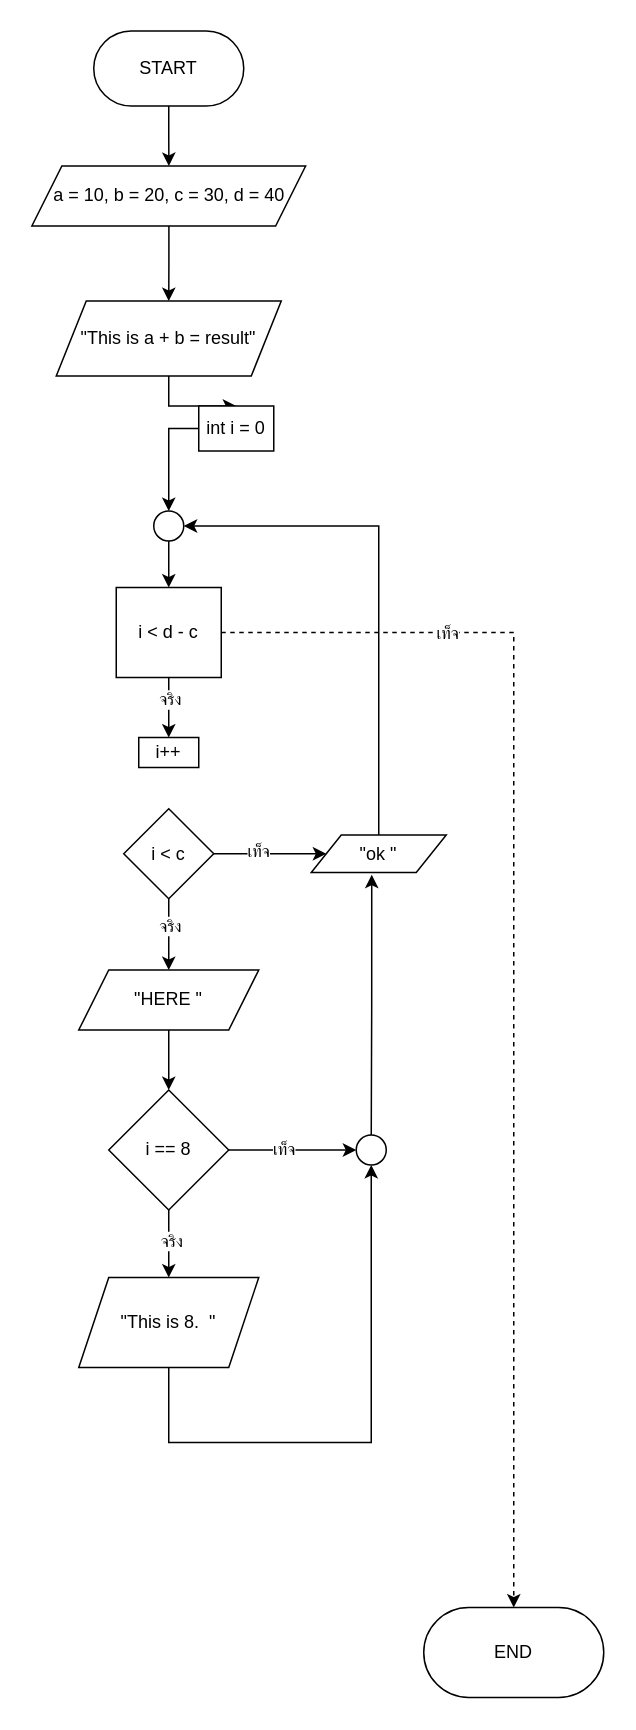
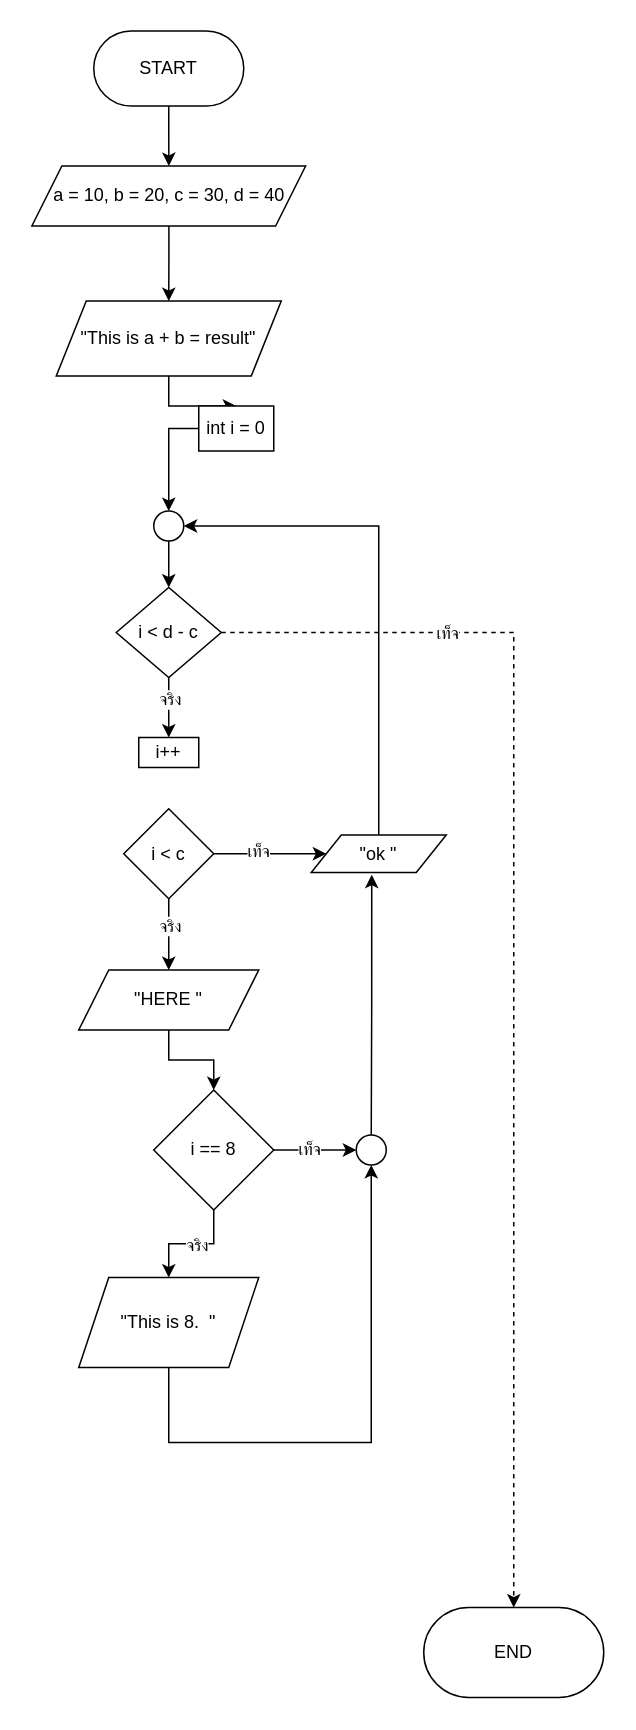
(169, 632) -> (169, 632)
(169, 1150) -> (214, 1150)
